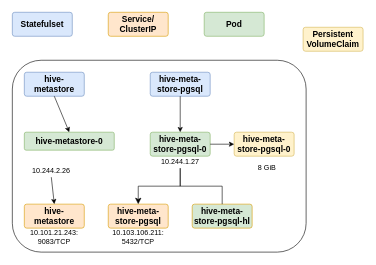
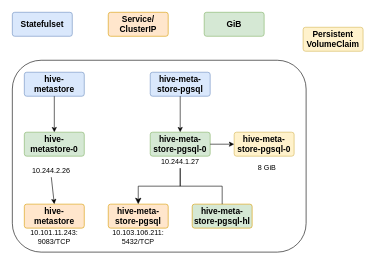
(234, 24) -> (234, 24)
(69, 141) -> (54, 144)
(54, 237) -> (54, 237)
